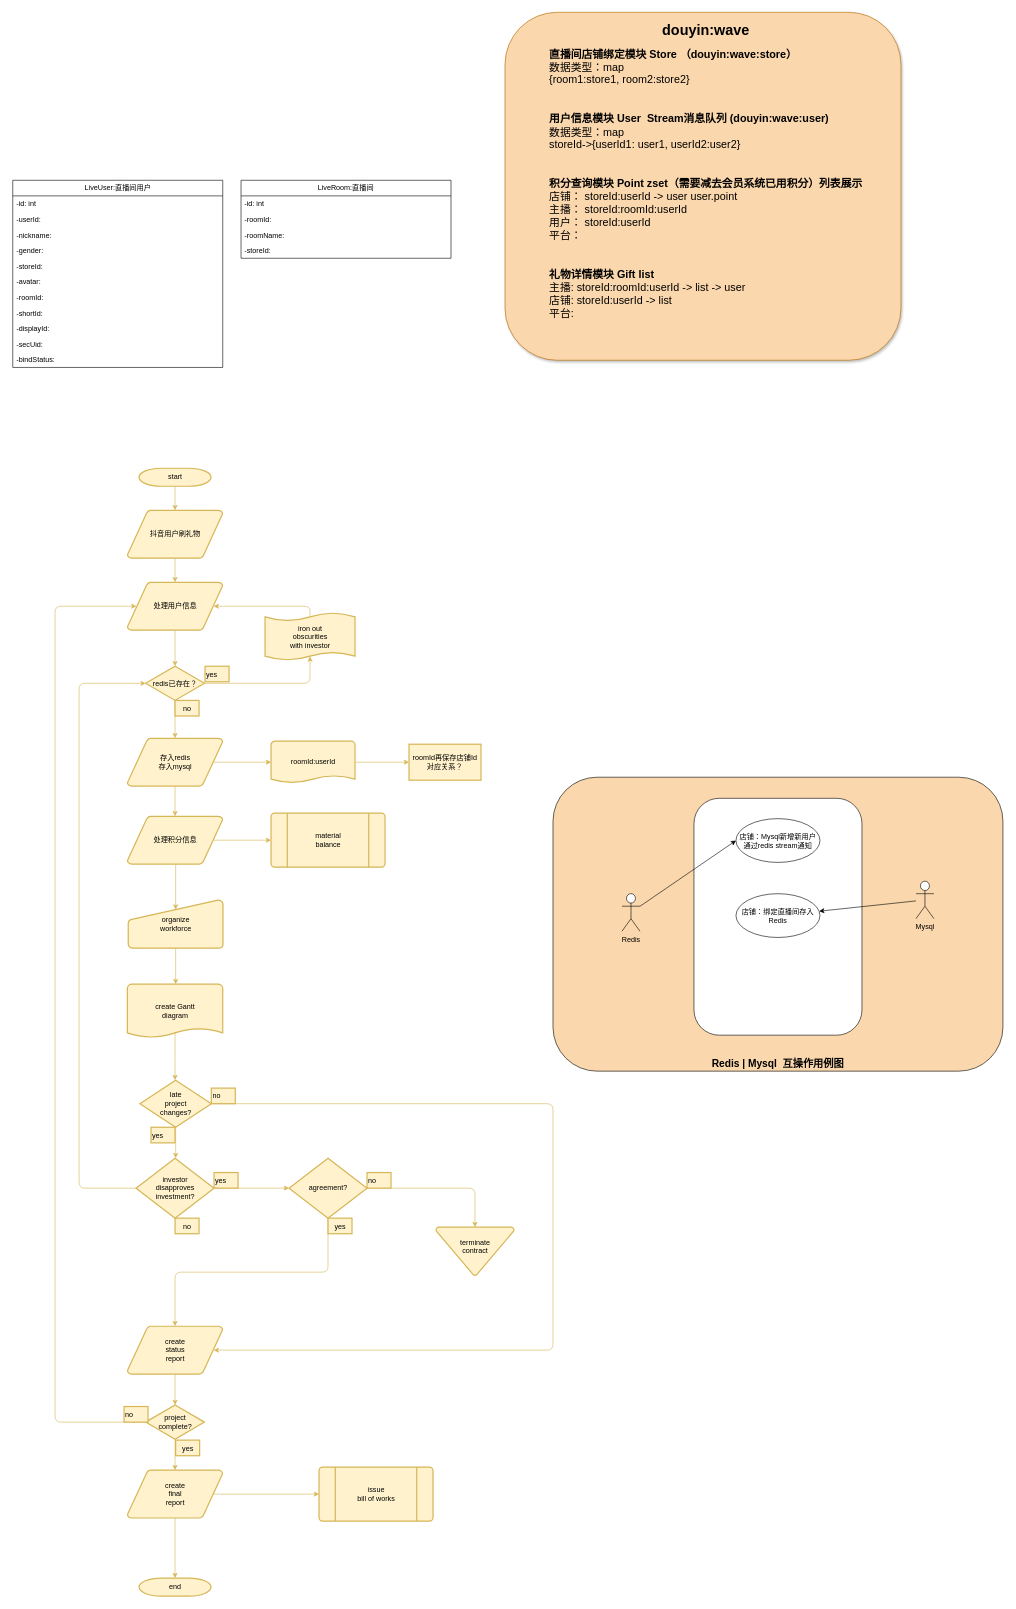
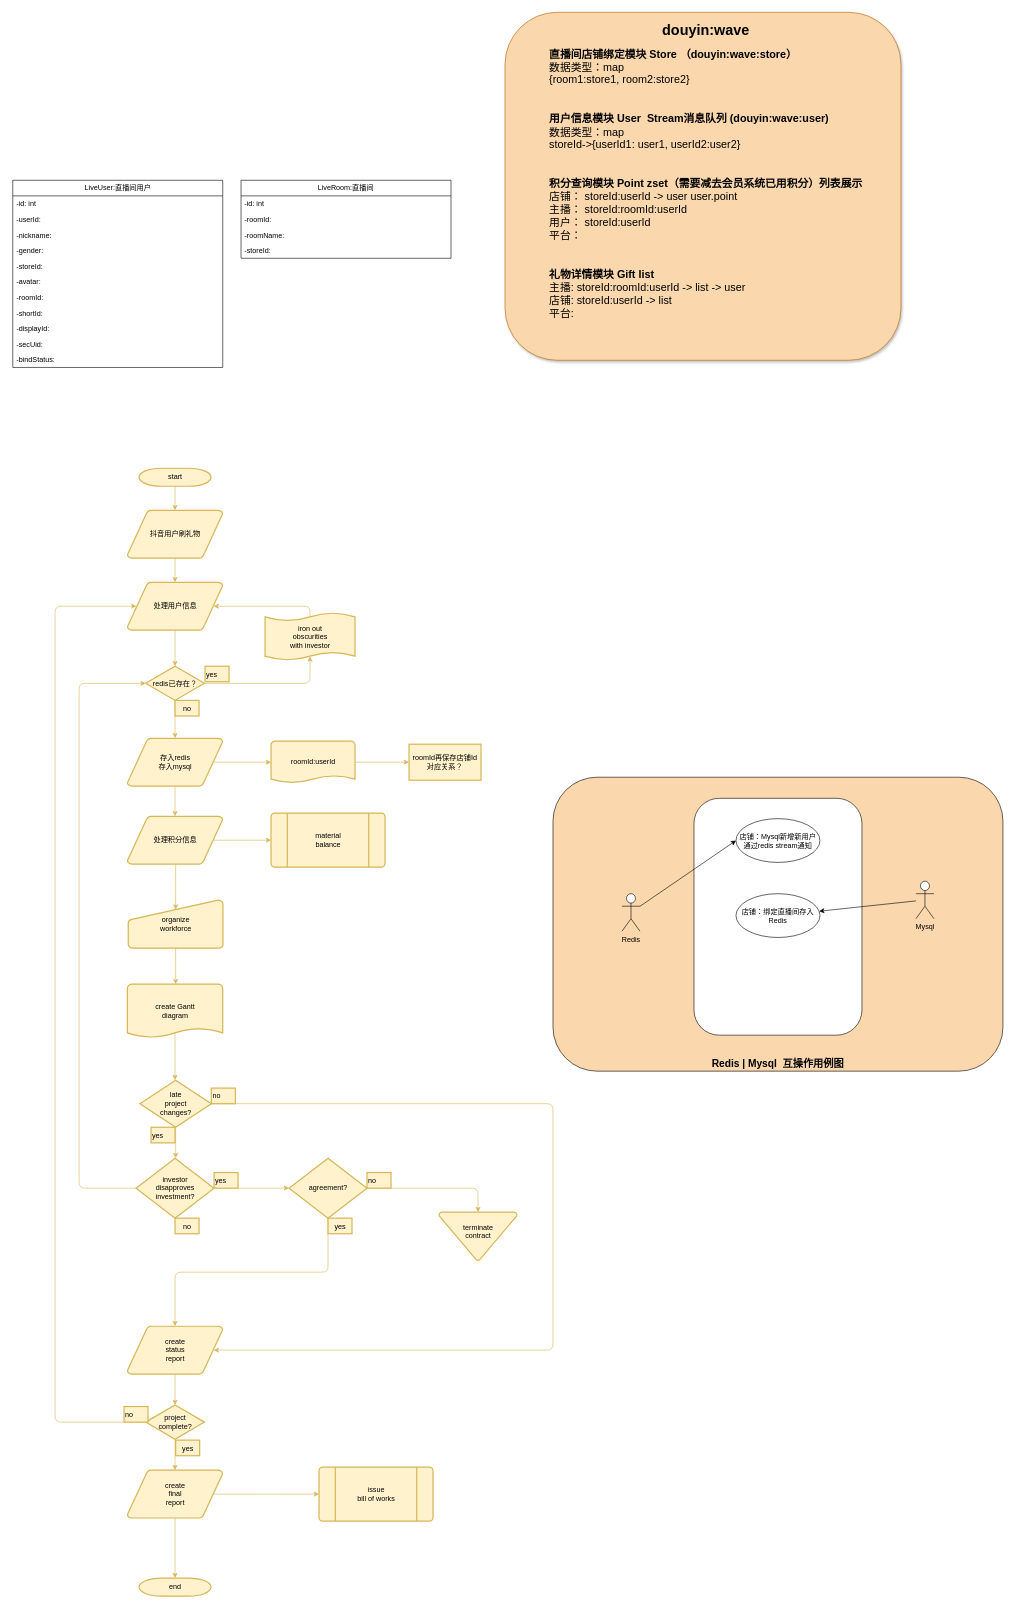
(475, 1251) -> (478, 1236)
